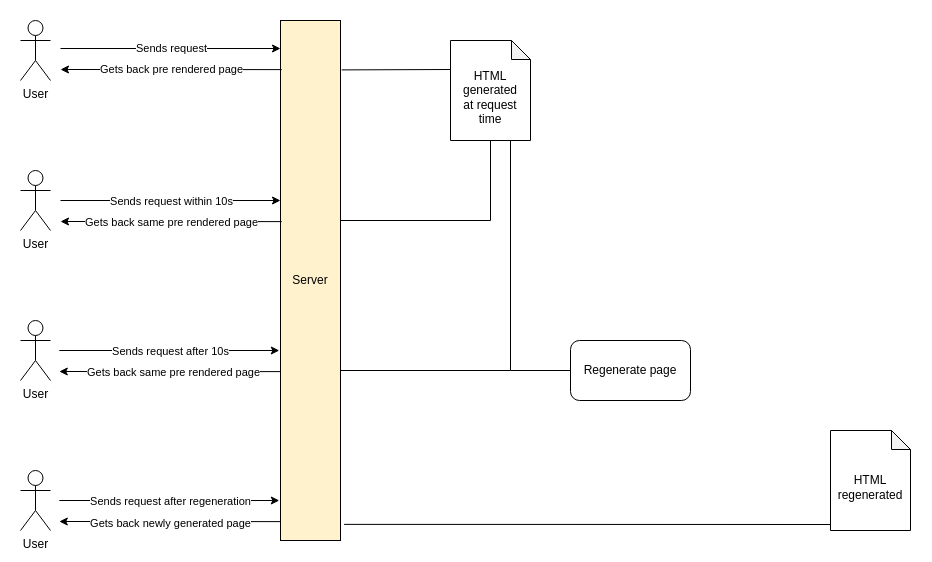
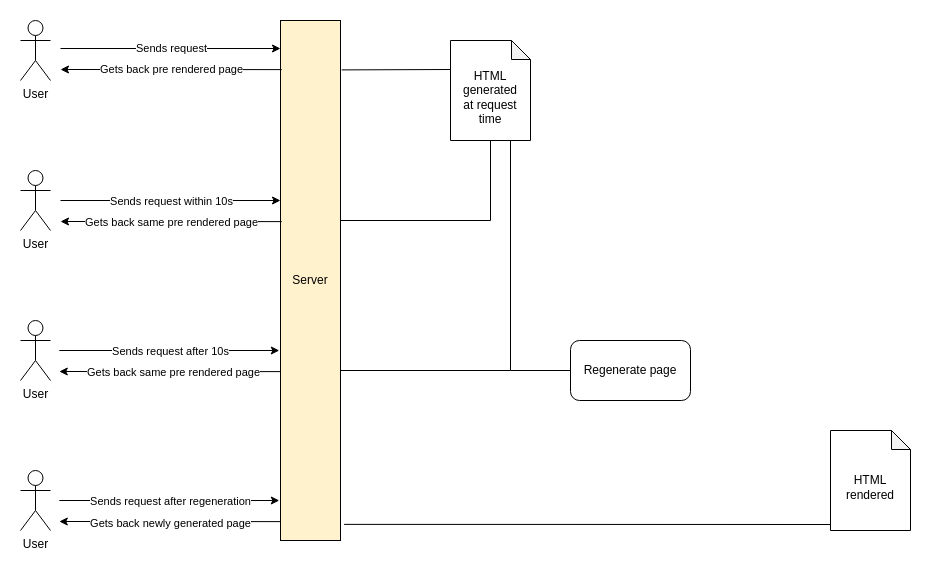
(871, 481) -> (871, 481)
